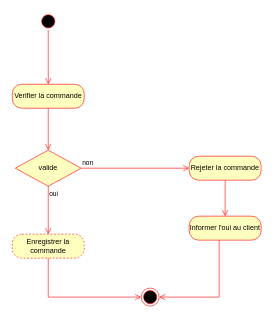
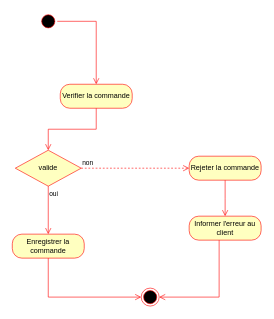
(48, 96) -> (96, 96)
(134, 168) -> (134, 168)
(225, 228) -> (225, 228)
(48, 246) -> (48, 246)
